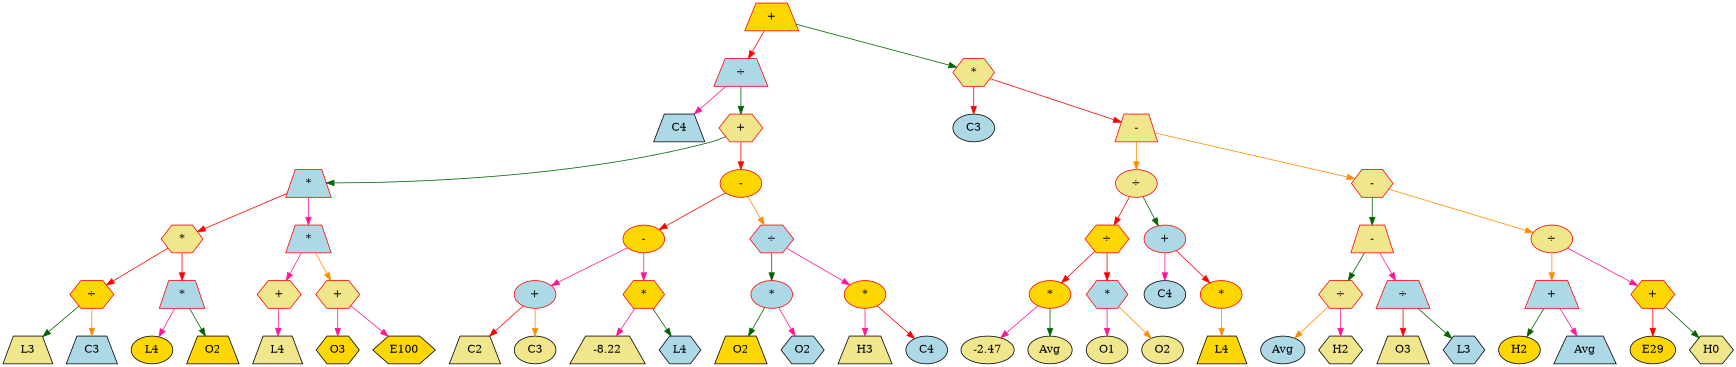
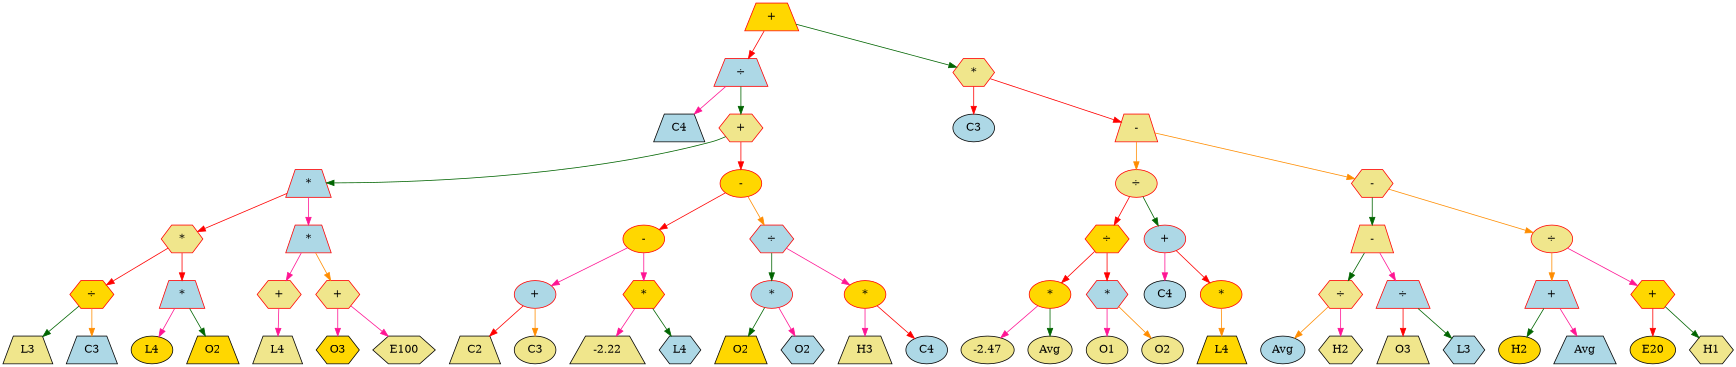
(404, 350) -> (404, 350)
(608, 350) -> (608, 350)
(1653, 350) -> (1653, 350)
(1711, 350) -> (1711, 350)
